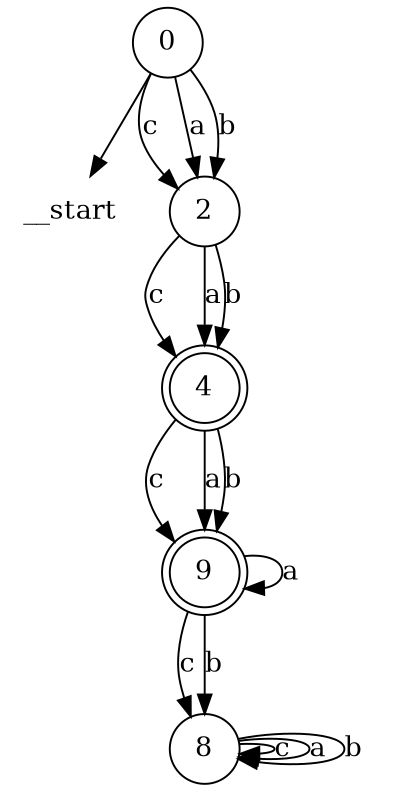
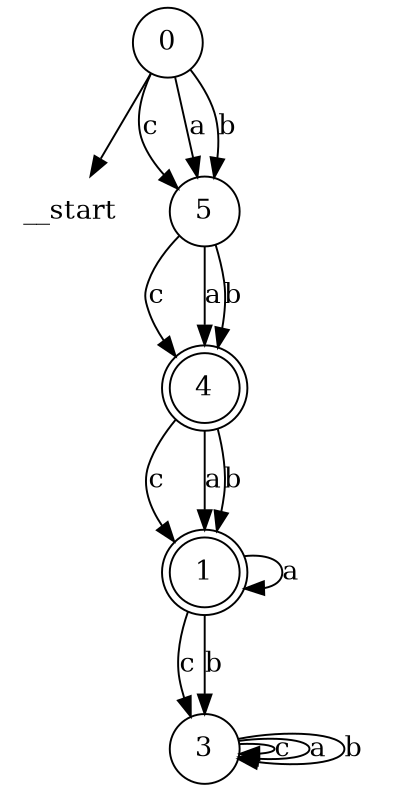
(205, 211) -> (205, 211)
(205, 572) -> (205, 572)
(205, 749) -> (205, 749)
